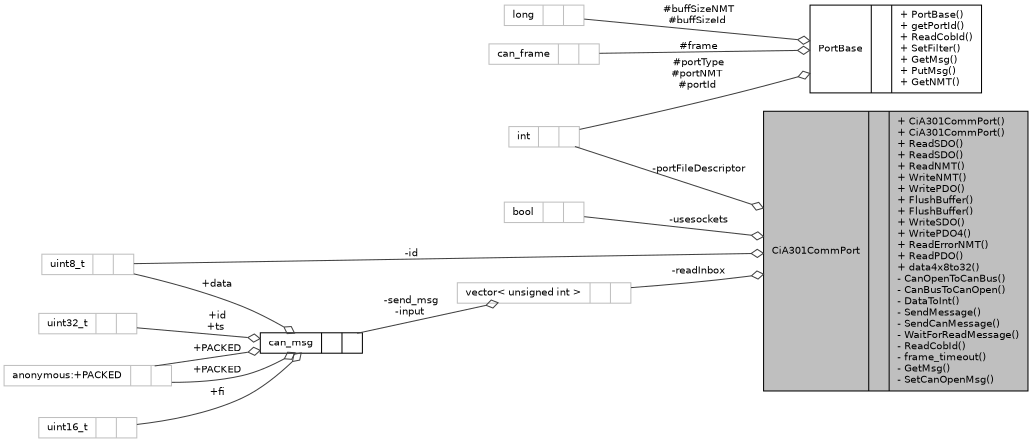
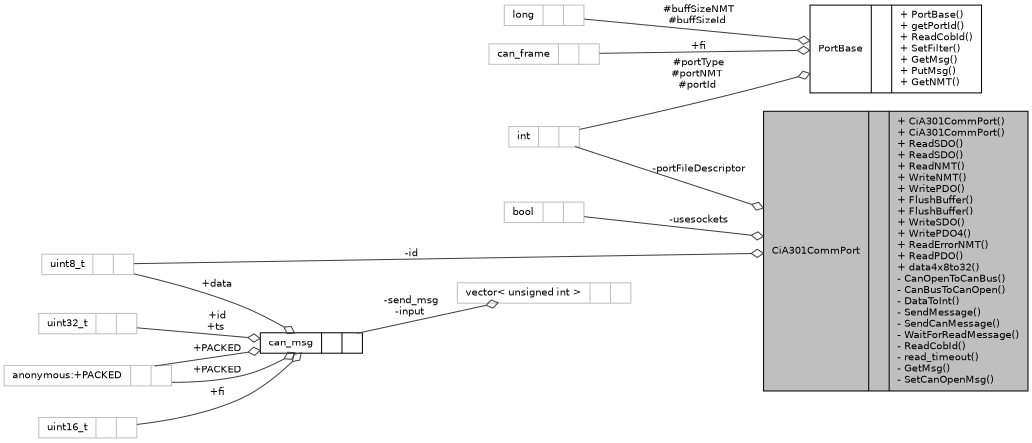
(697, 46) -> (697, 46)
(691, 283) -> none
(942, 357) -> (938, 357)
